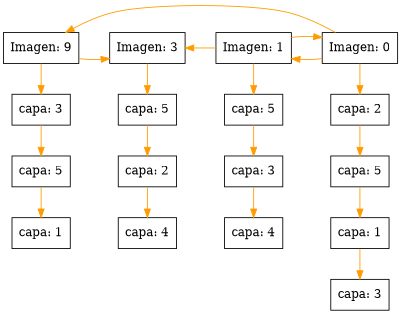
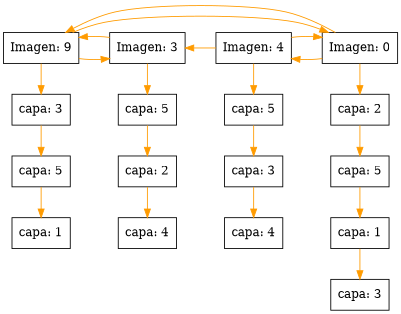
none -> (196, 16)
none -> (99, 37)
(254, 48) -> (254, 48)
